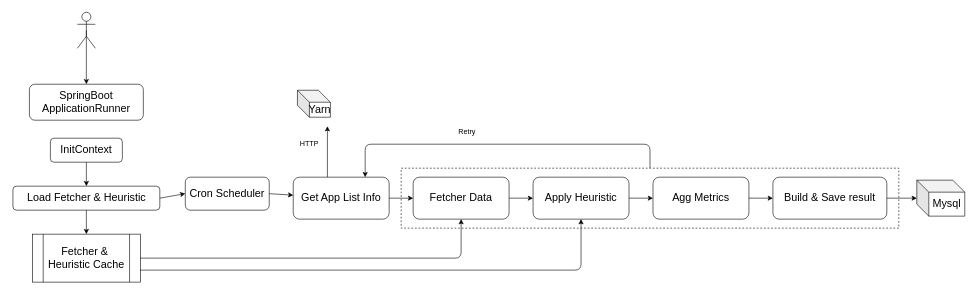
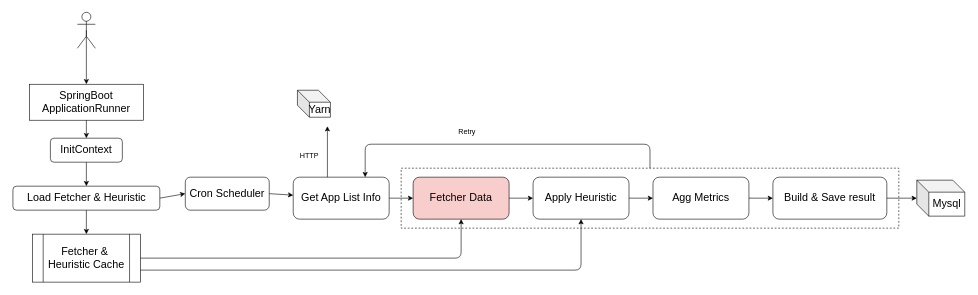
(86, 102) -> (86, 102)
none -> (86, 127)
(309, 144) -> (309, 156)
(461, 198) -> (461, 198)
